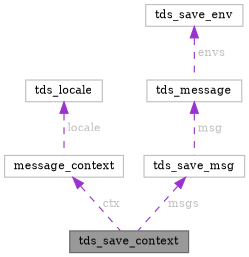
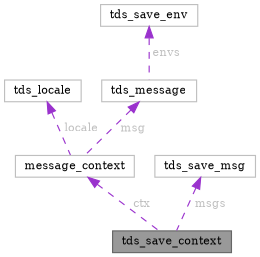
(194, 134) -> (108, 132)
